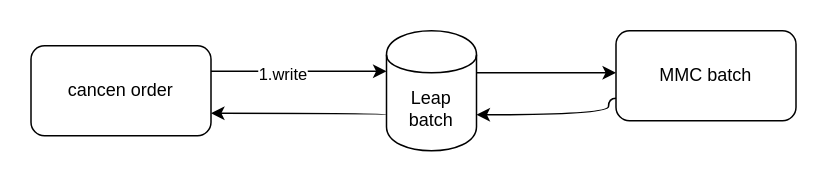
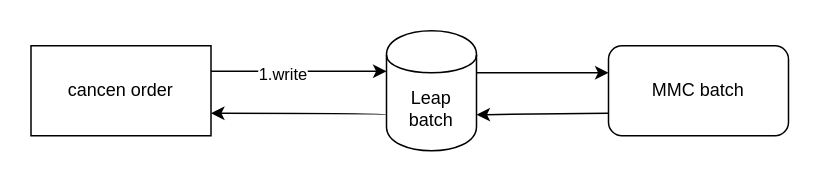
(706, 76) -> (698, 91)
(121, 91) -> (121, 91)
